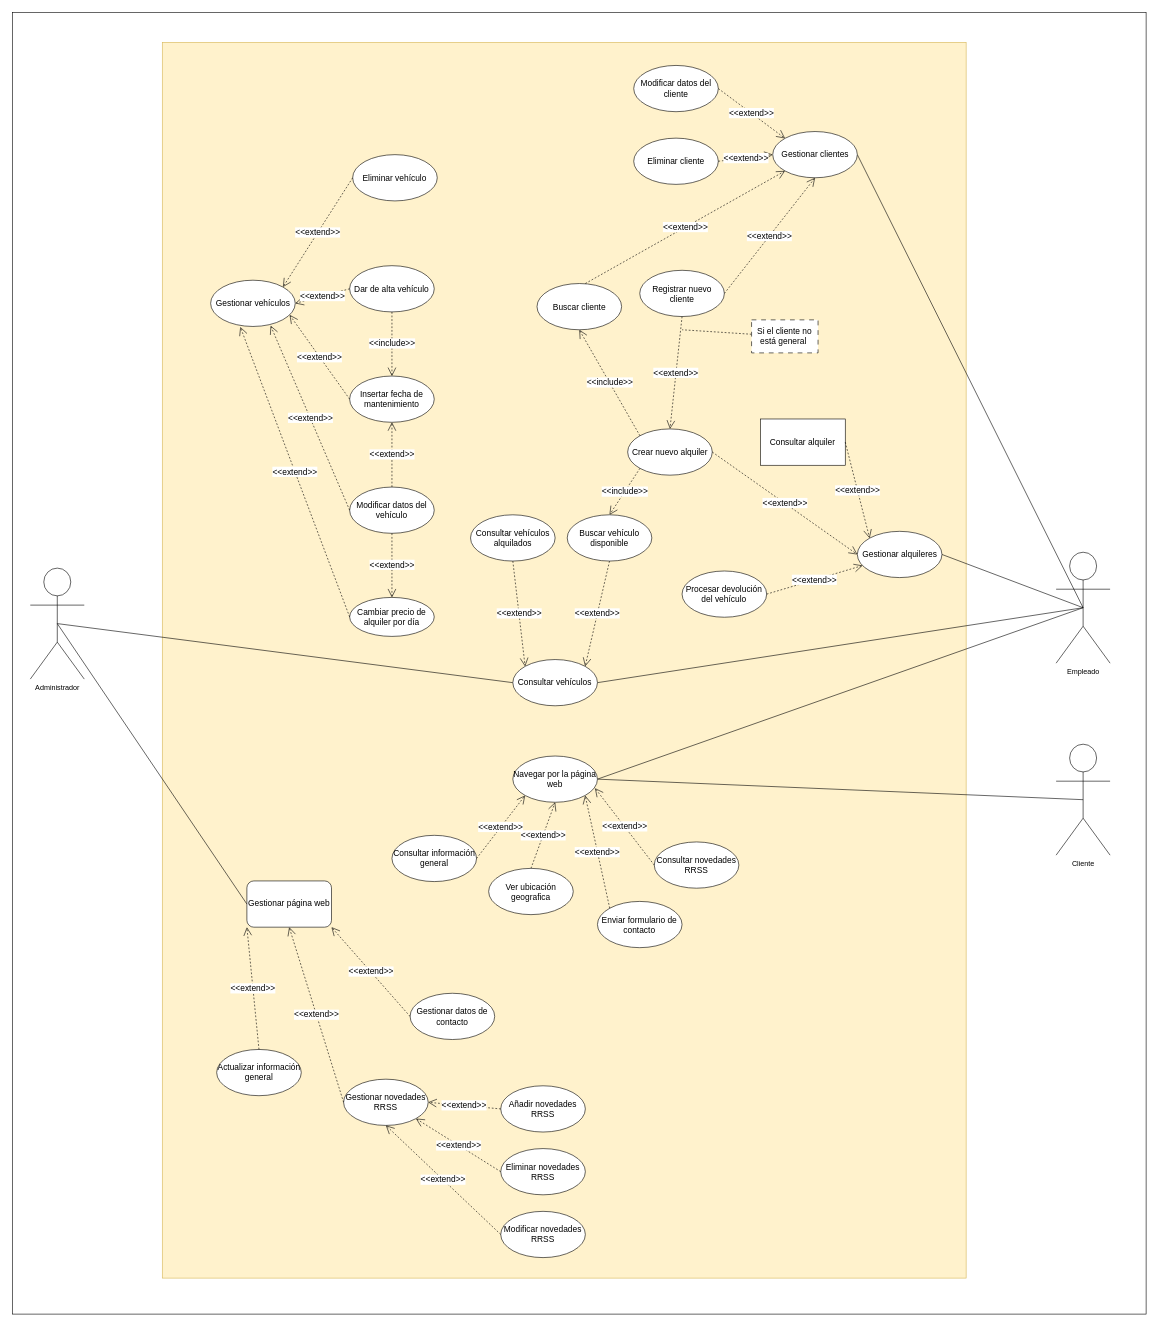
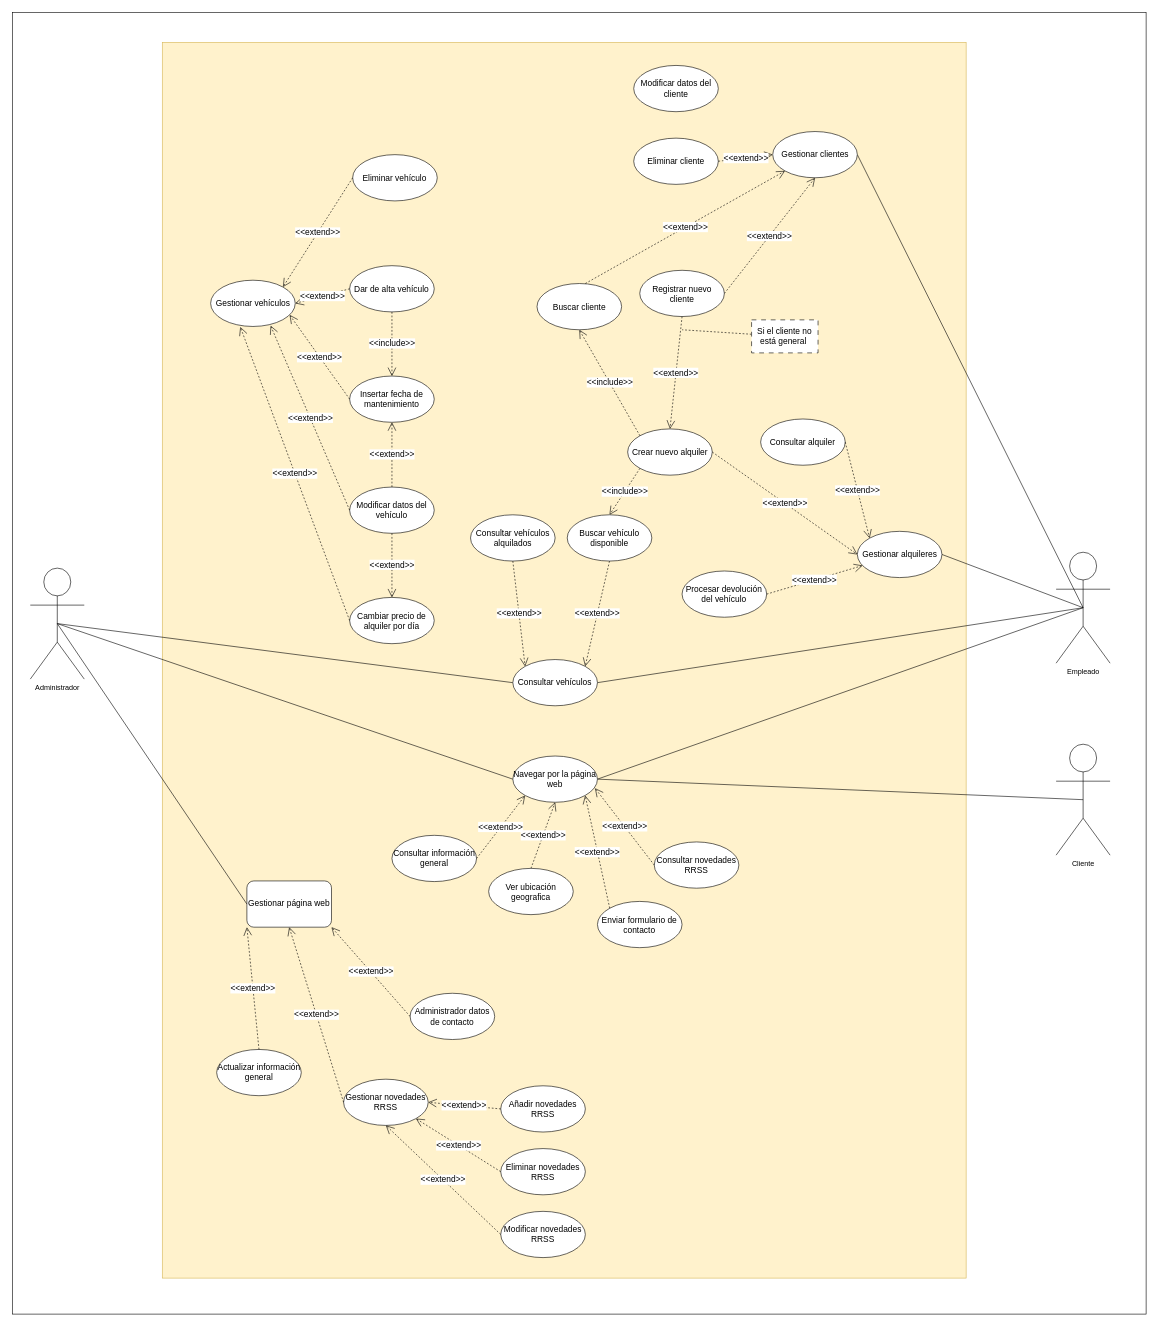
(751, 113) -> none
(803, 442) -> (803, 442)
(392, 617) -> (392, 621)
none -> (287, 702)
(452, 1017) -> (452, 1017)
